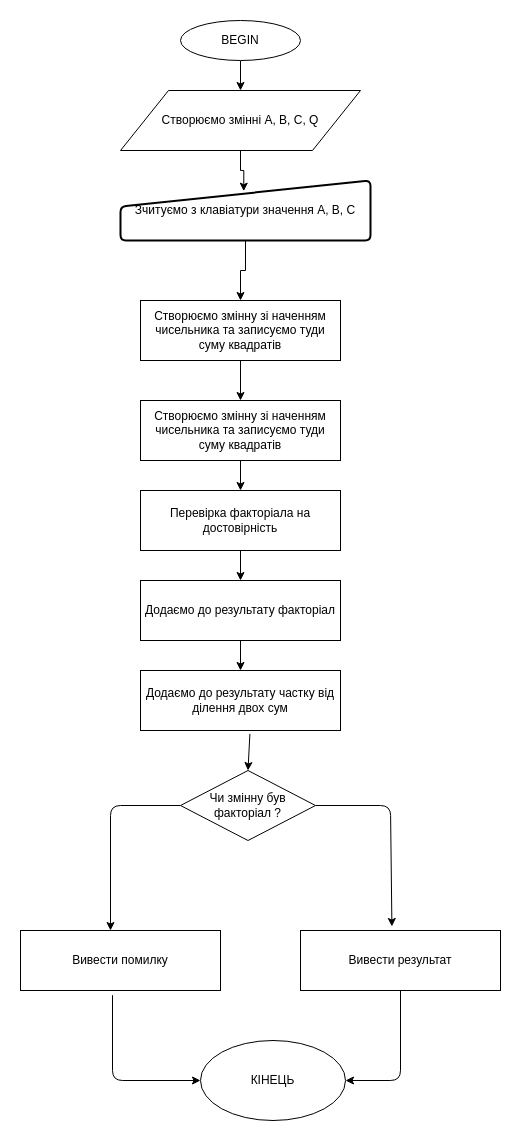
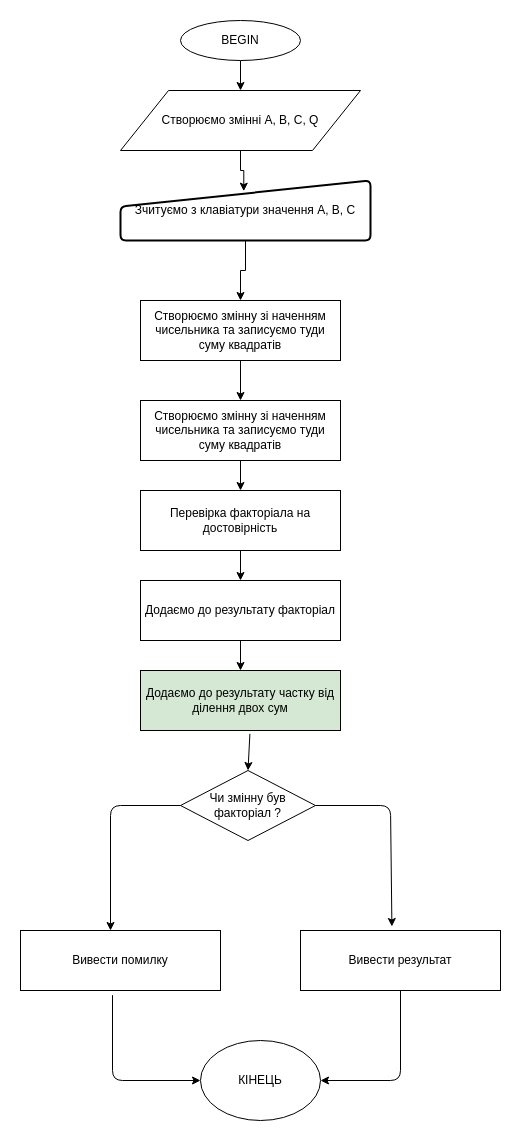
(241, 701) -> (241, 701)
(273, 1081) -> (261, 1081)
